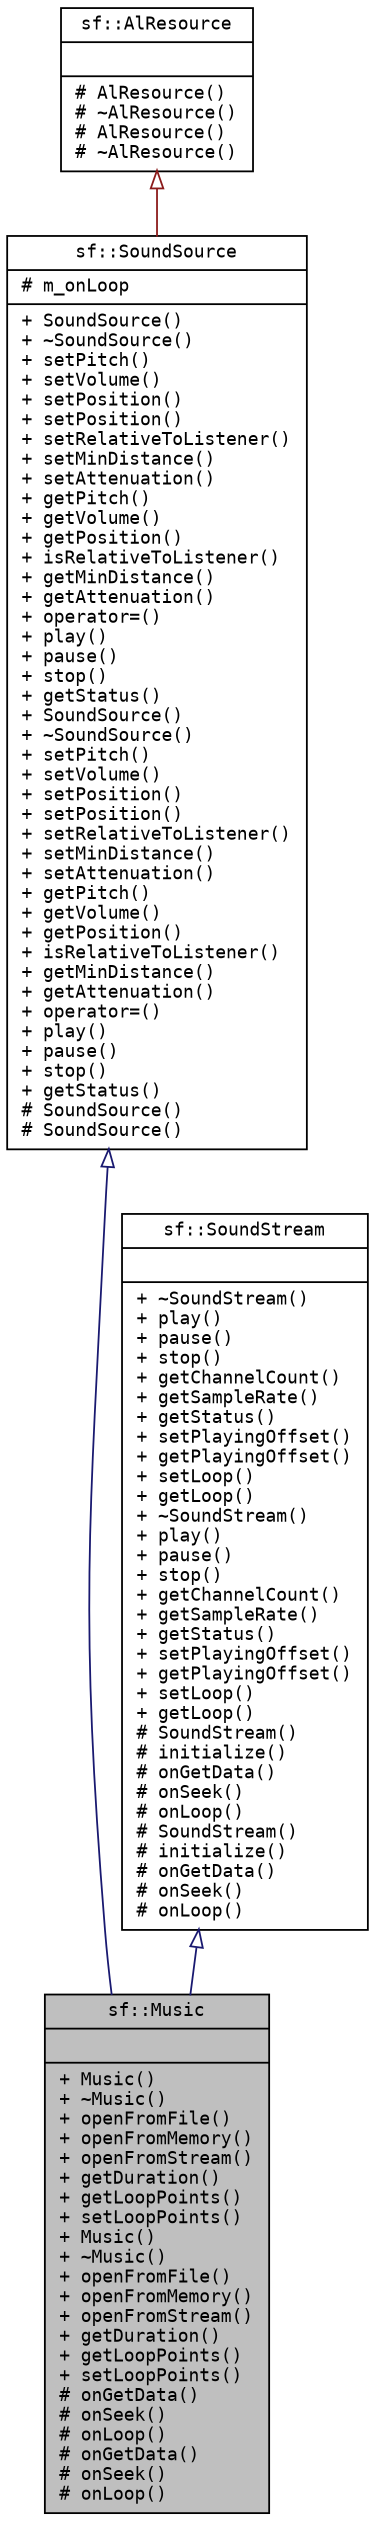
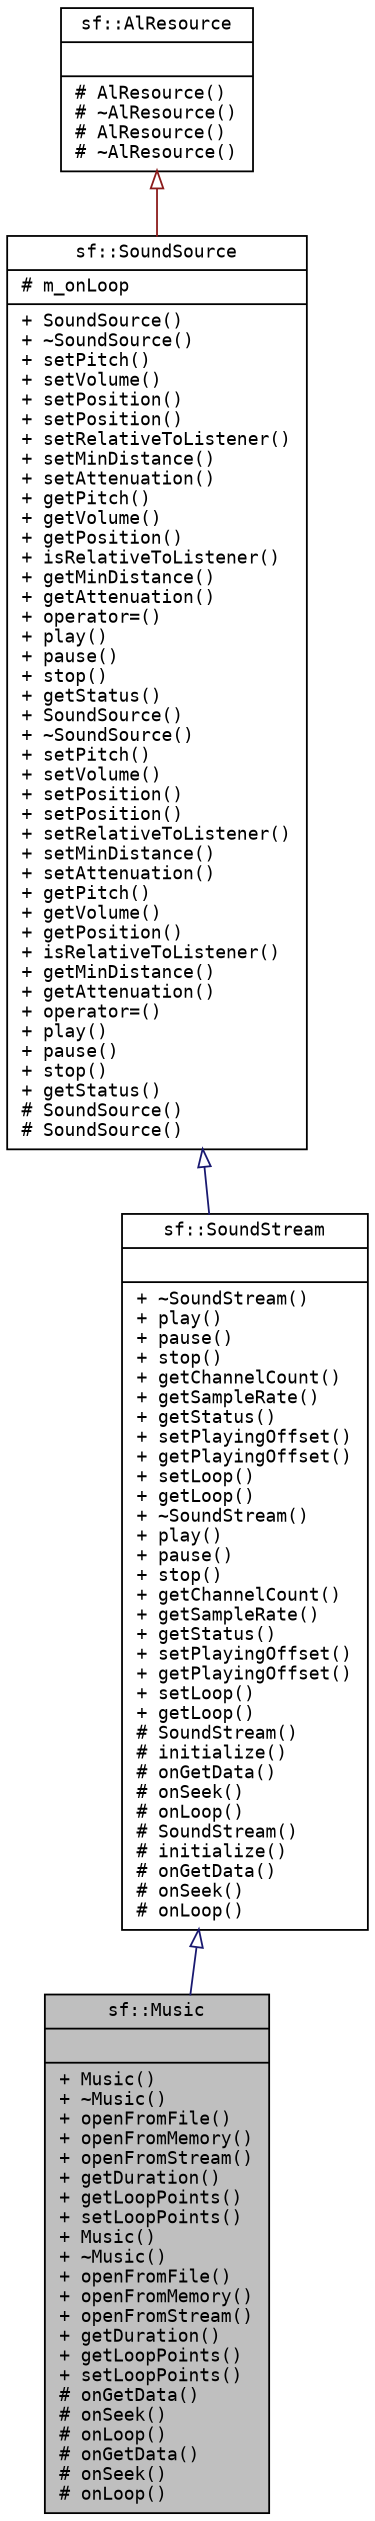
(89, 1581) -> (207, 1191)
